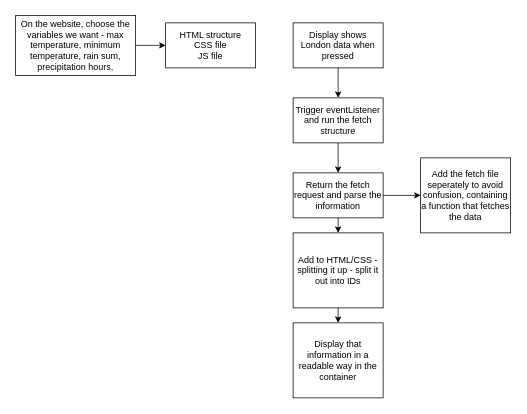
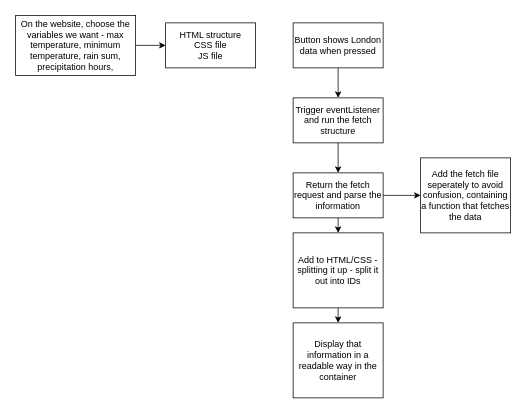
(338, 45) -> (338, 45)
